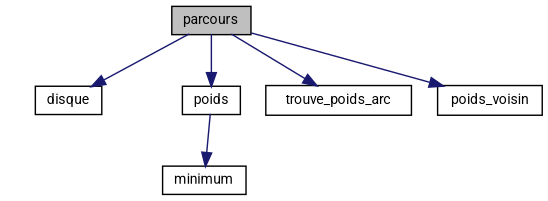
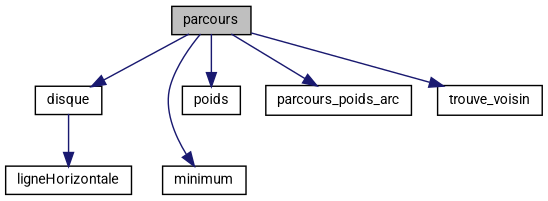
(339, 100) -> (339, 100)
(490, 100) -> (490, 100)
(209, 133) -> (169, 92)
none -> (69, 180)
